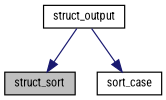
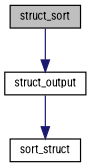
(65, 45) -> (45, 44)
(129, 84) -> (45, 150)
